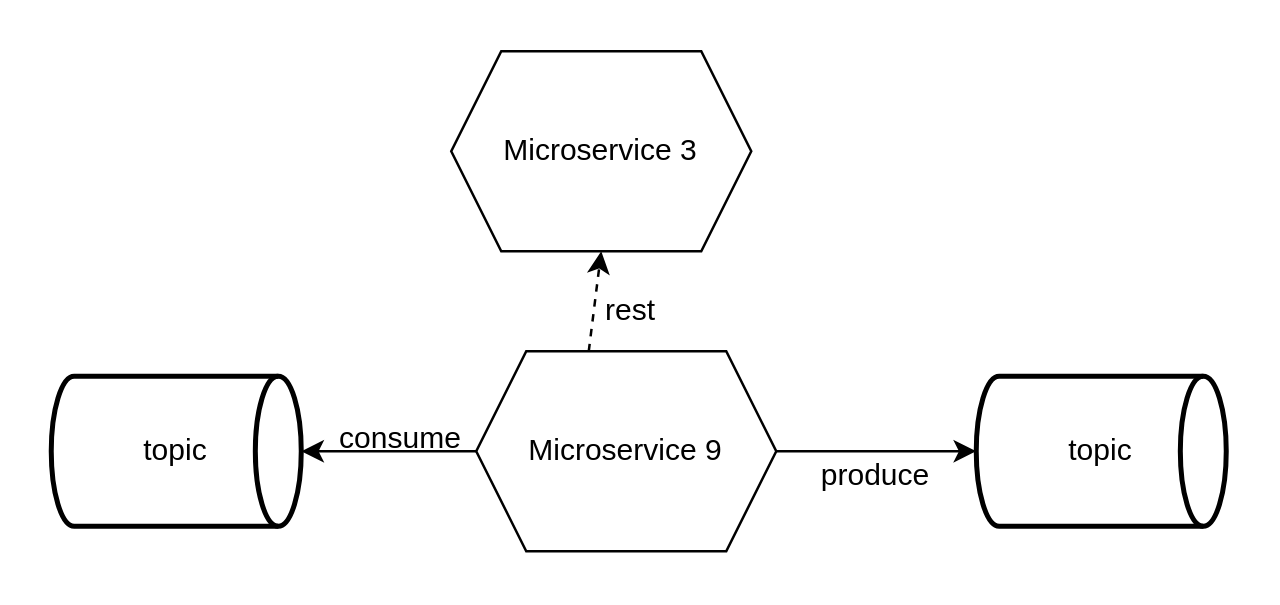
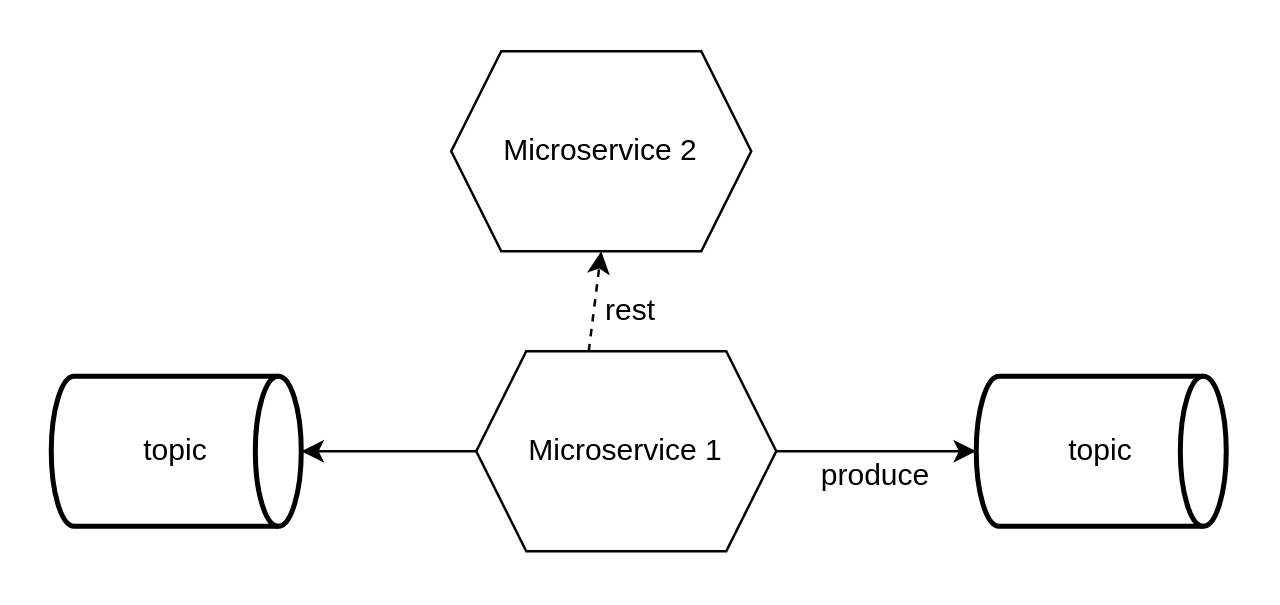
(601, 151) -> (601, 151)
(401, 439) -> none
(626, 451) -> (626, 451)
